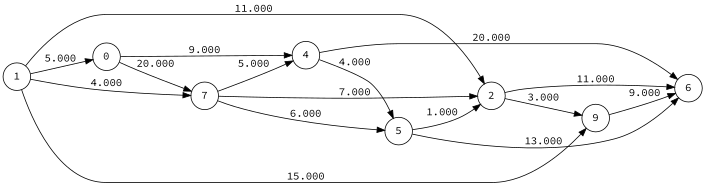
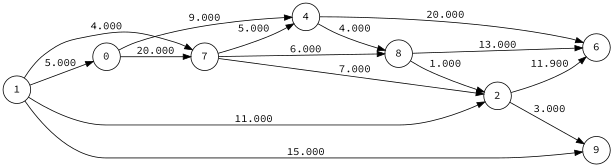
(596, 79) -> (550, 64)
(639, 106) -> none
(399, 131) -> (399, 54)
